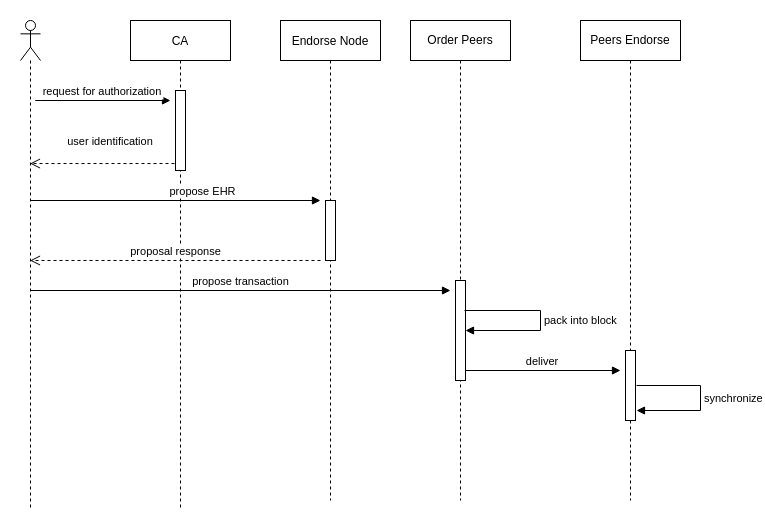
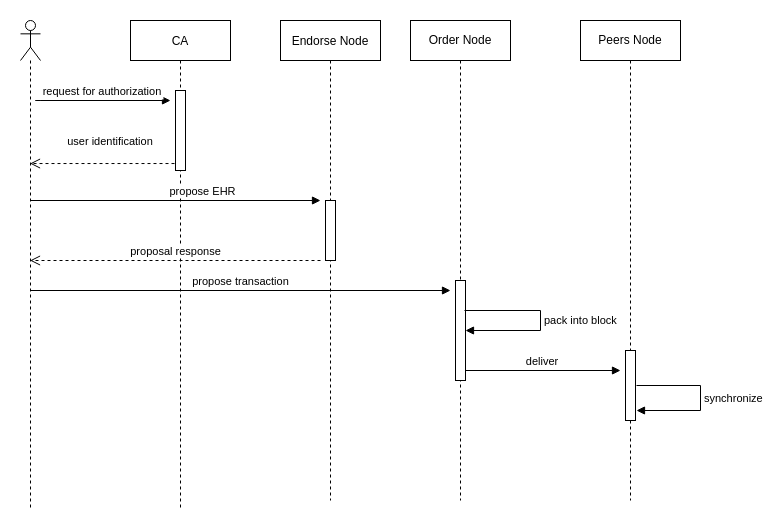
(461, 41) -> (461, 41)
(631, 41) -> (631, 41)
